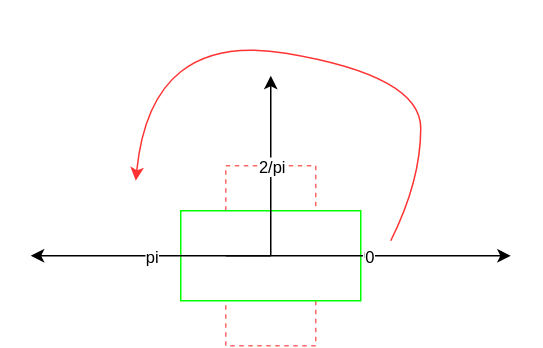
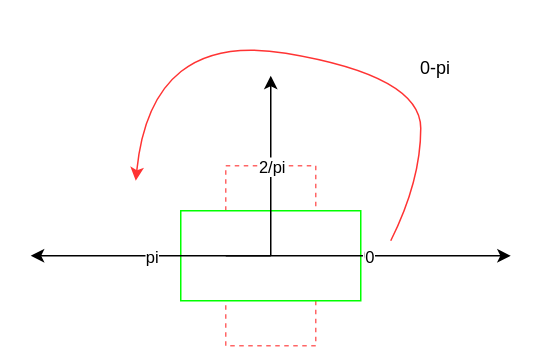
none -> (436, 68)
